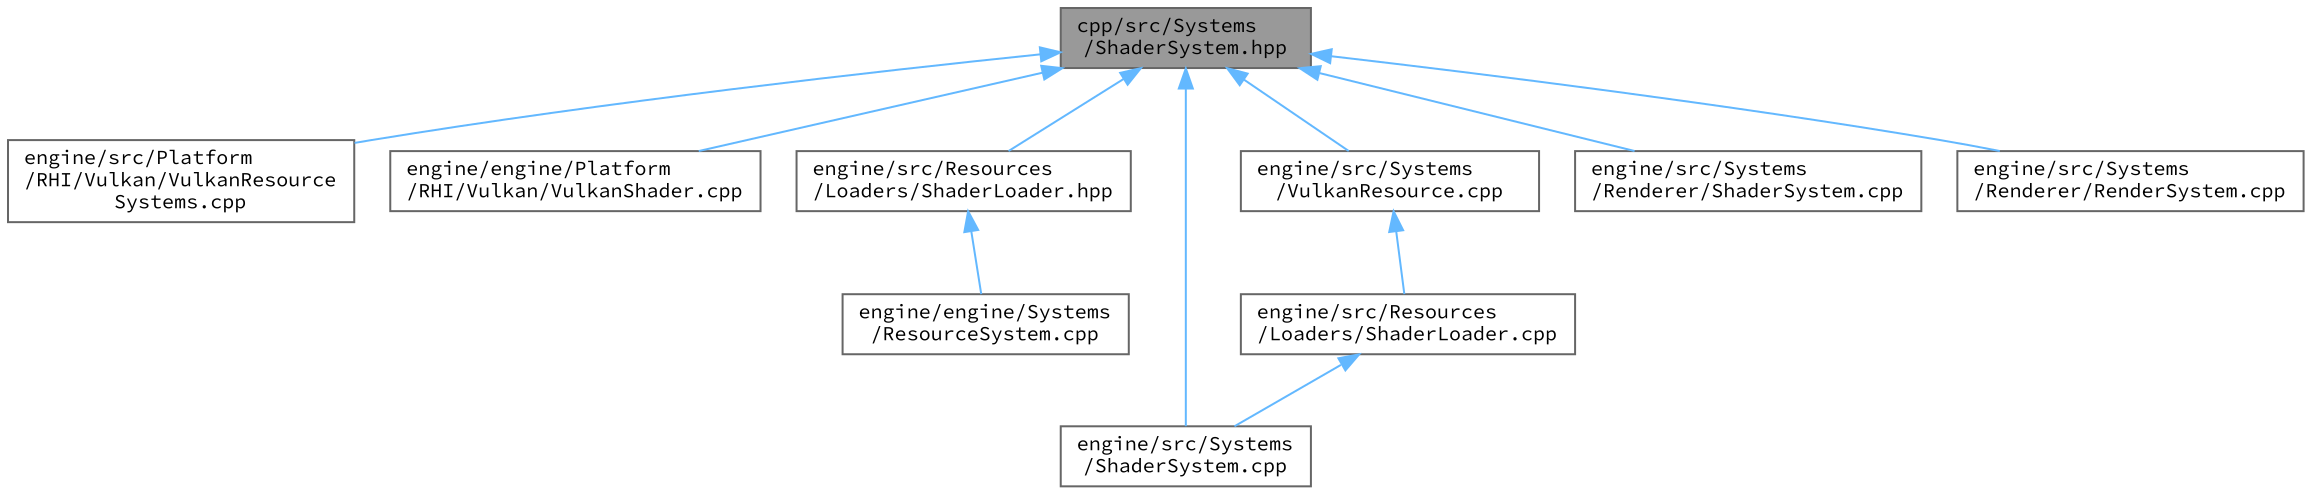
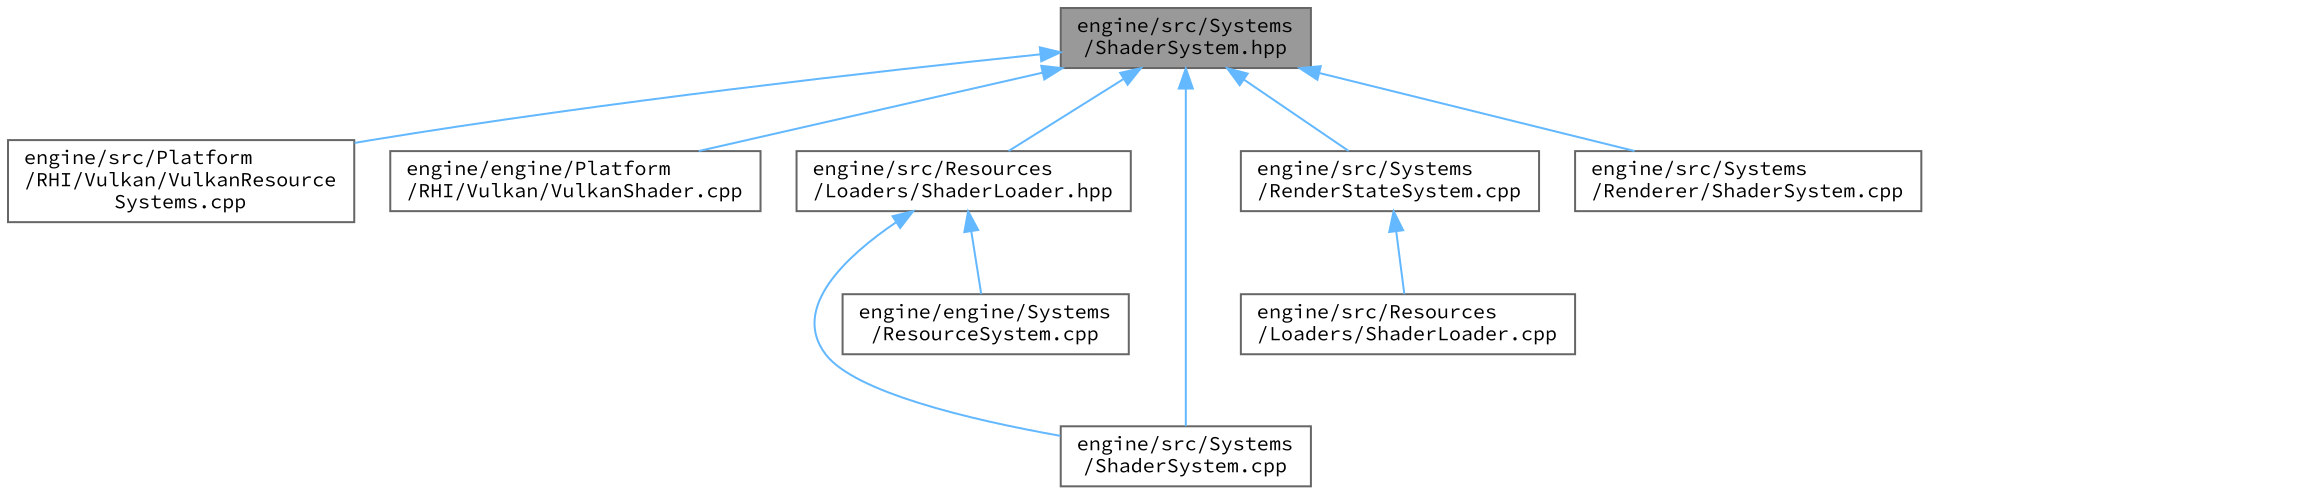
(1186, 38) -> (1186, 38)
(1390, 181) -> (1390, 181)
(2130, 181) -> none
(1288, 396) -> (859, 379)
